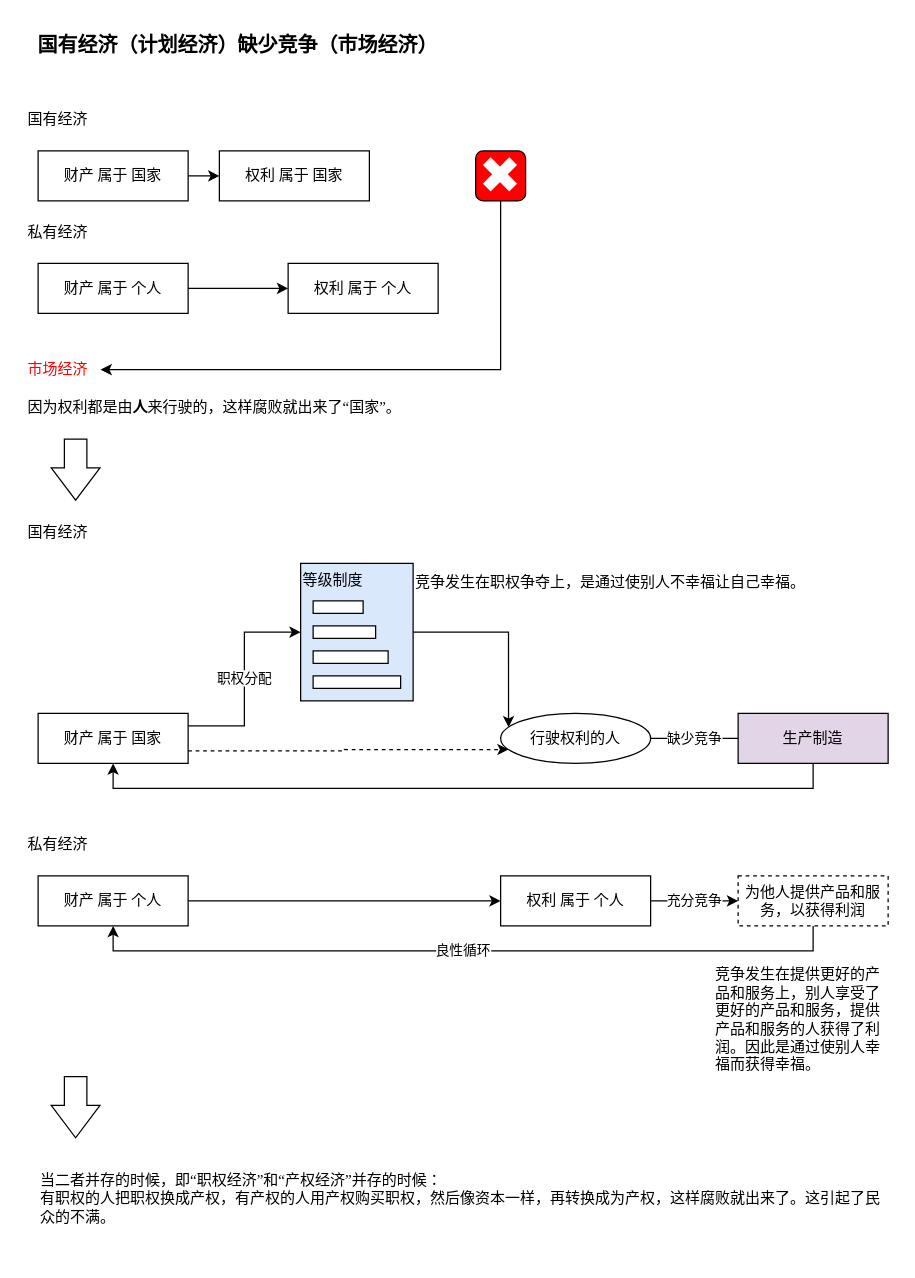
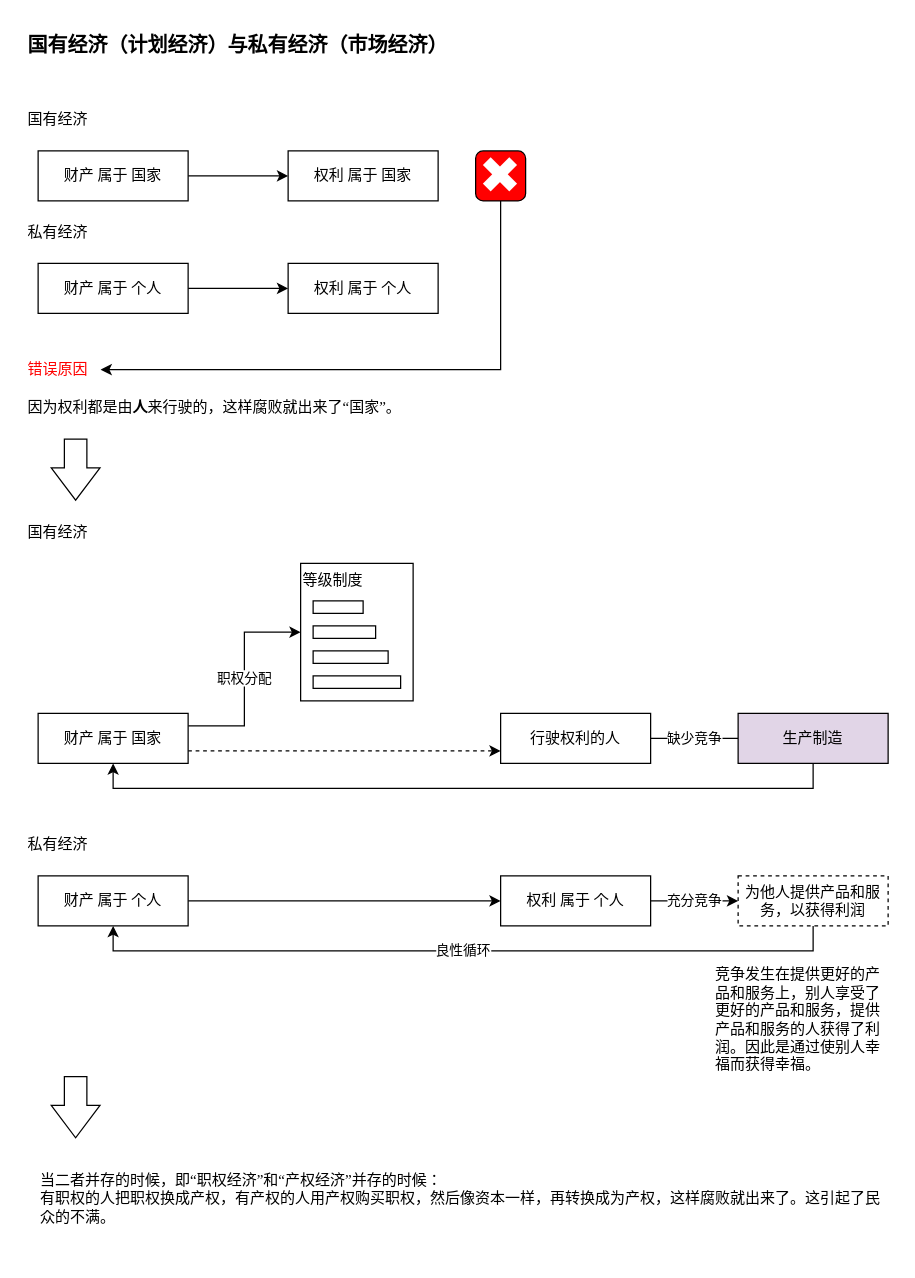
(238, 44) -> (238, 44)
(294, 176) -> (363, 176)
(58, 369) -> (58, 369)
(333, 581) -> (333, 581)
(651, 582) -> none
(504, 632) -> none
(576, 738) -> (576, 738)
